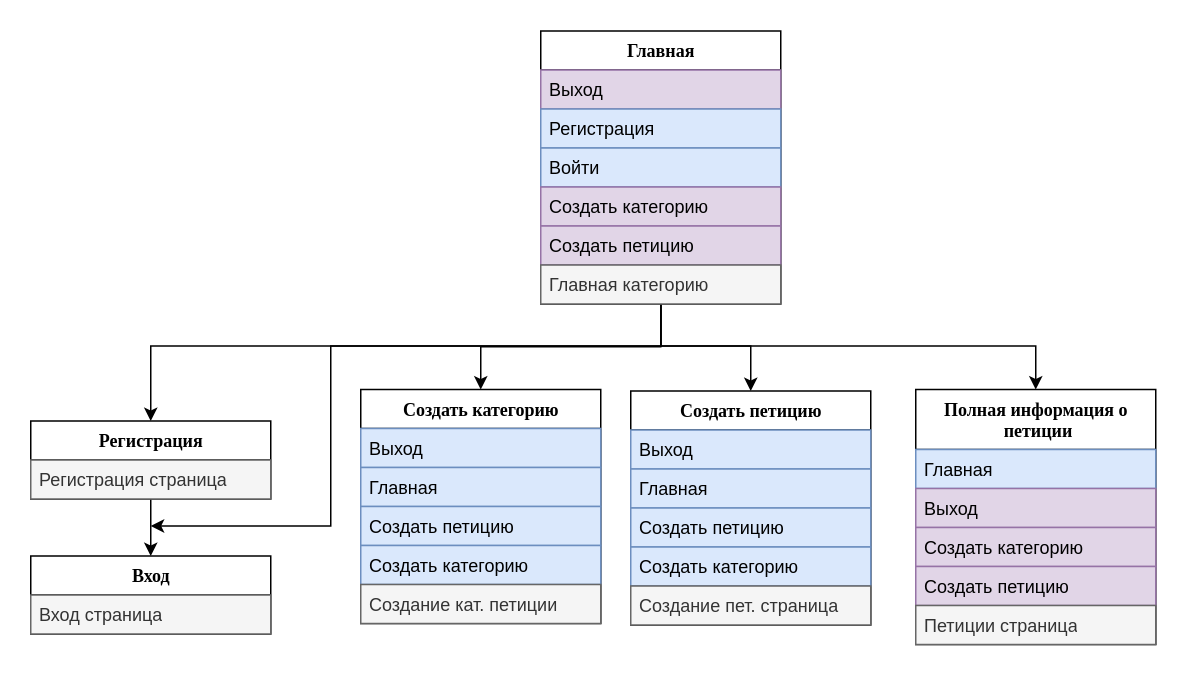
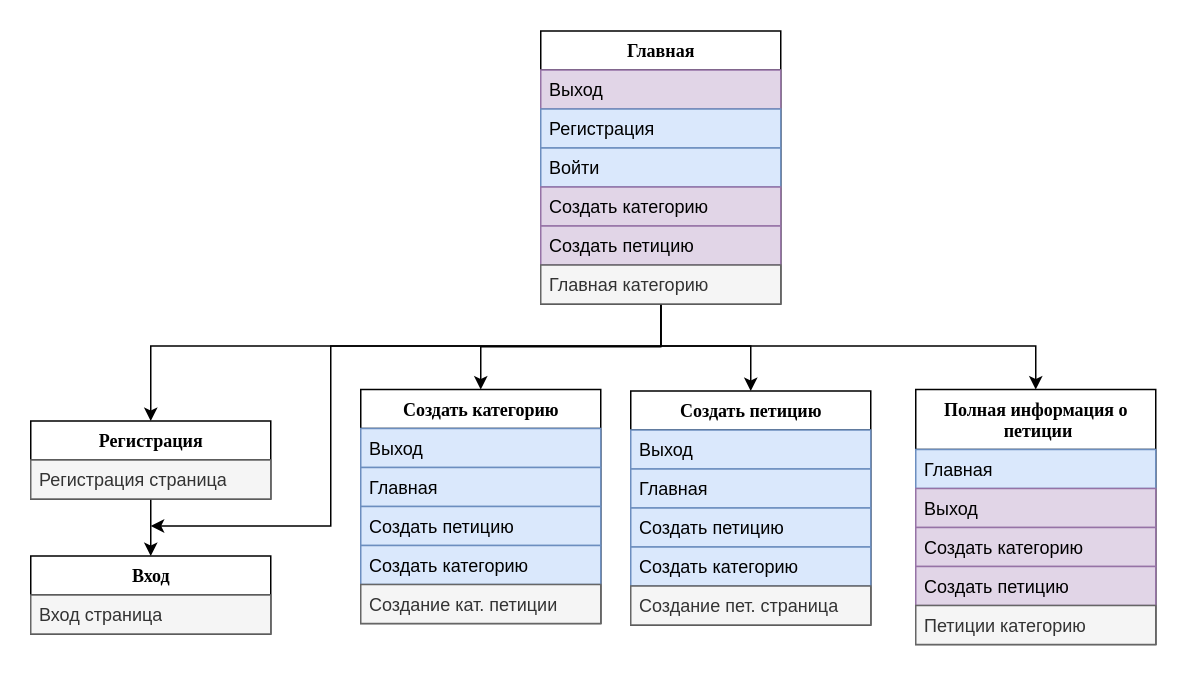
(1003, 627) -> (1008, 627)
